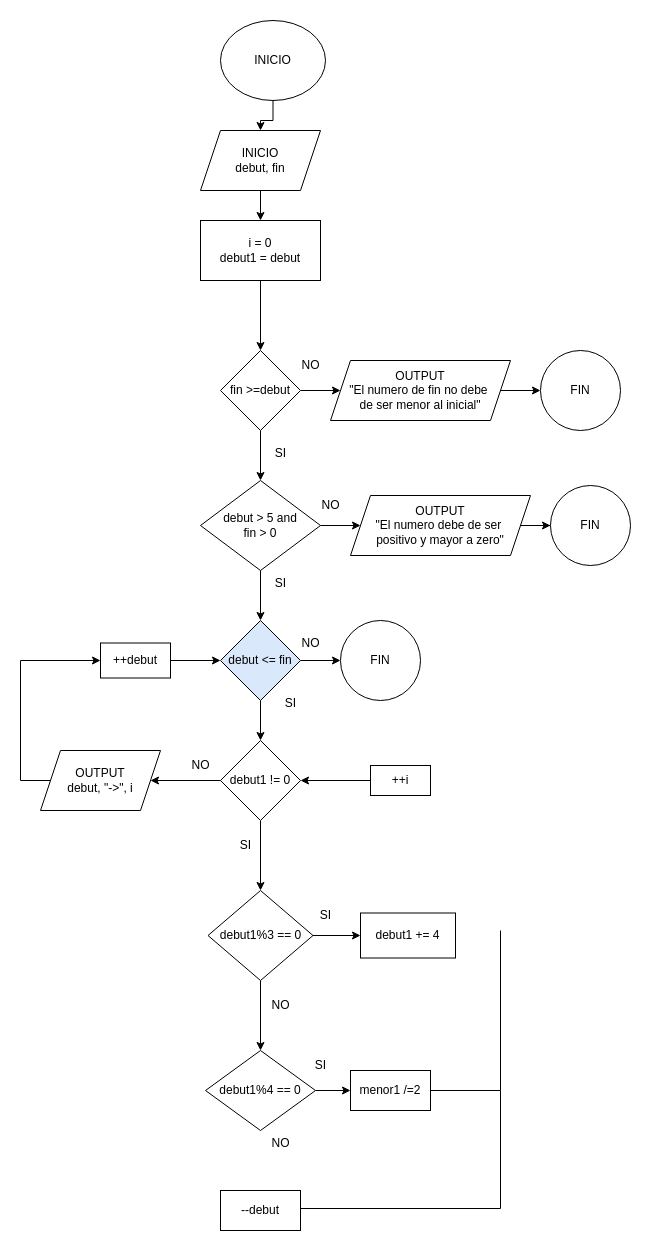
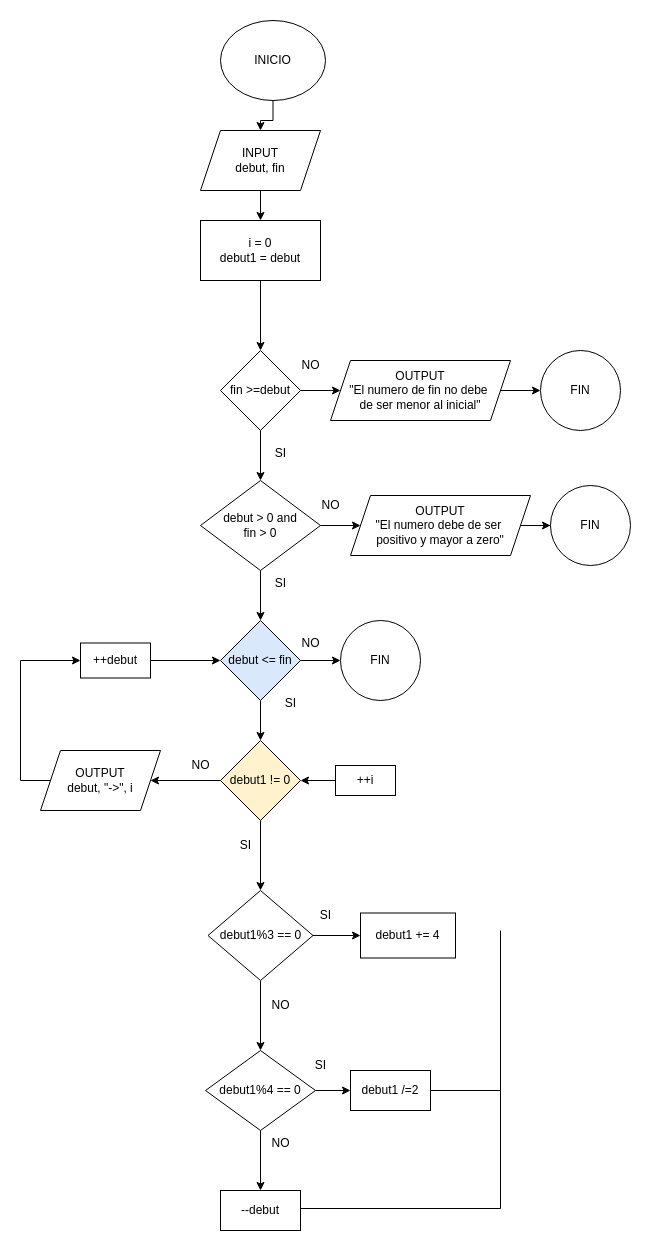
(261, 161) -> (261, 161)
(261, 526) -> (261, 526)
(136, 661) -> (116, 661)
(261, 781) -> (261, 781)
(401, 781) -> (366, 781)
(391, 1091) -> (391, 1091)
none -> (261, 1157)
